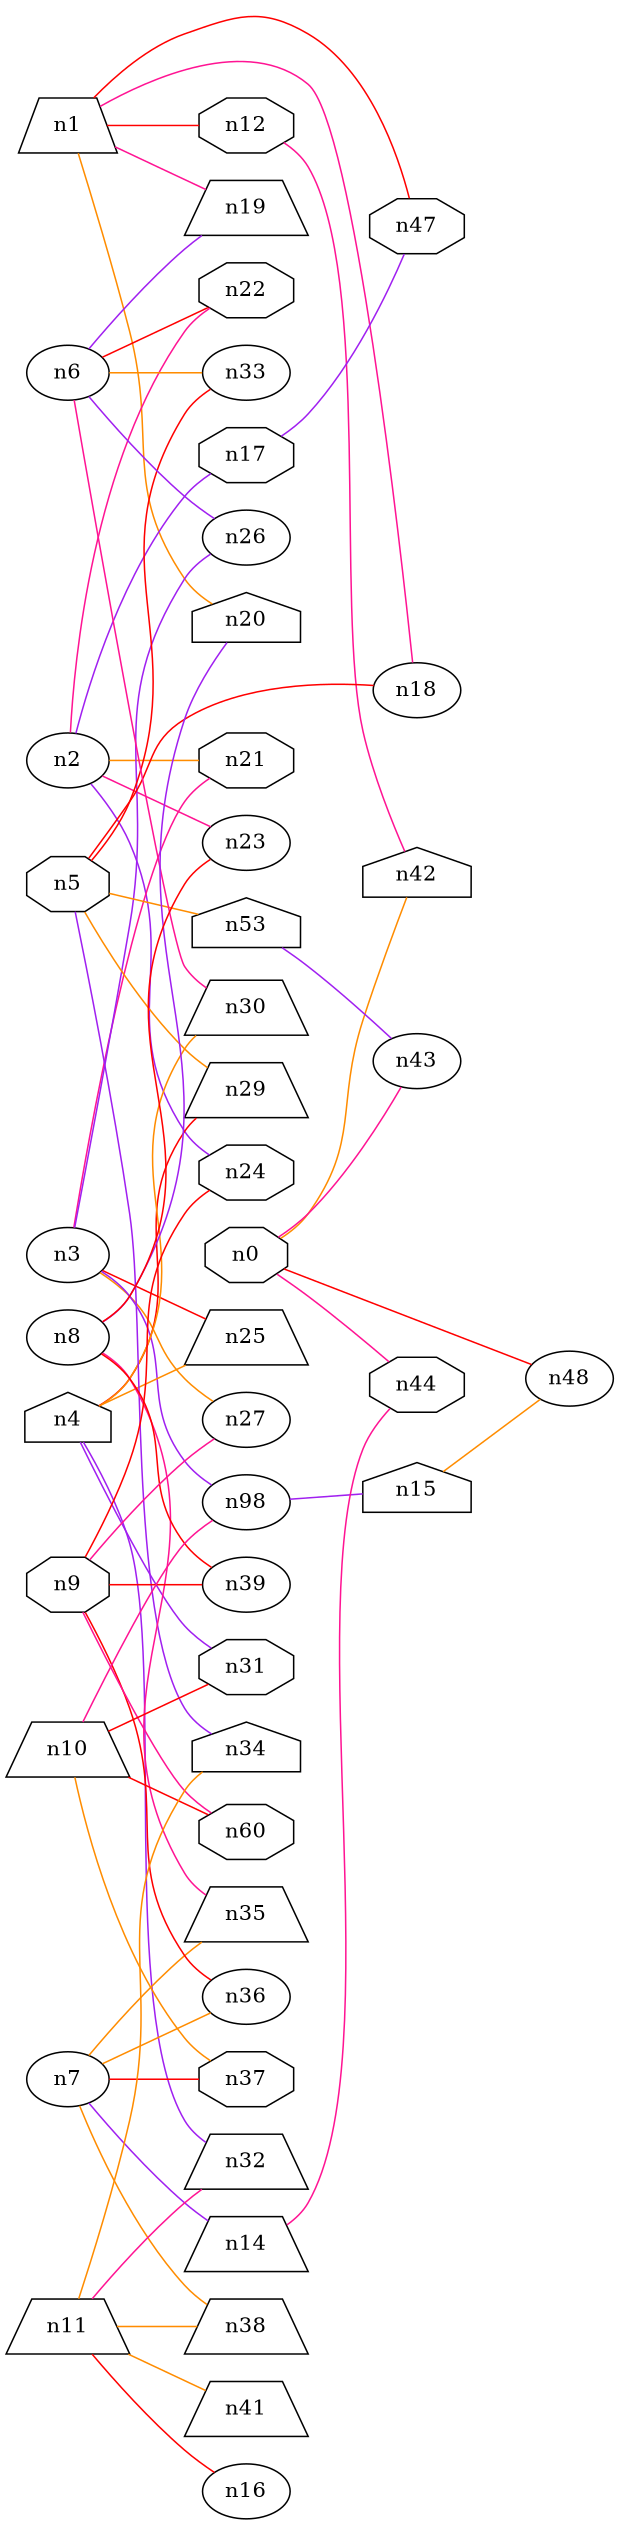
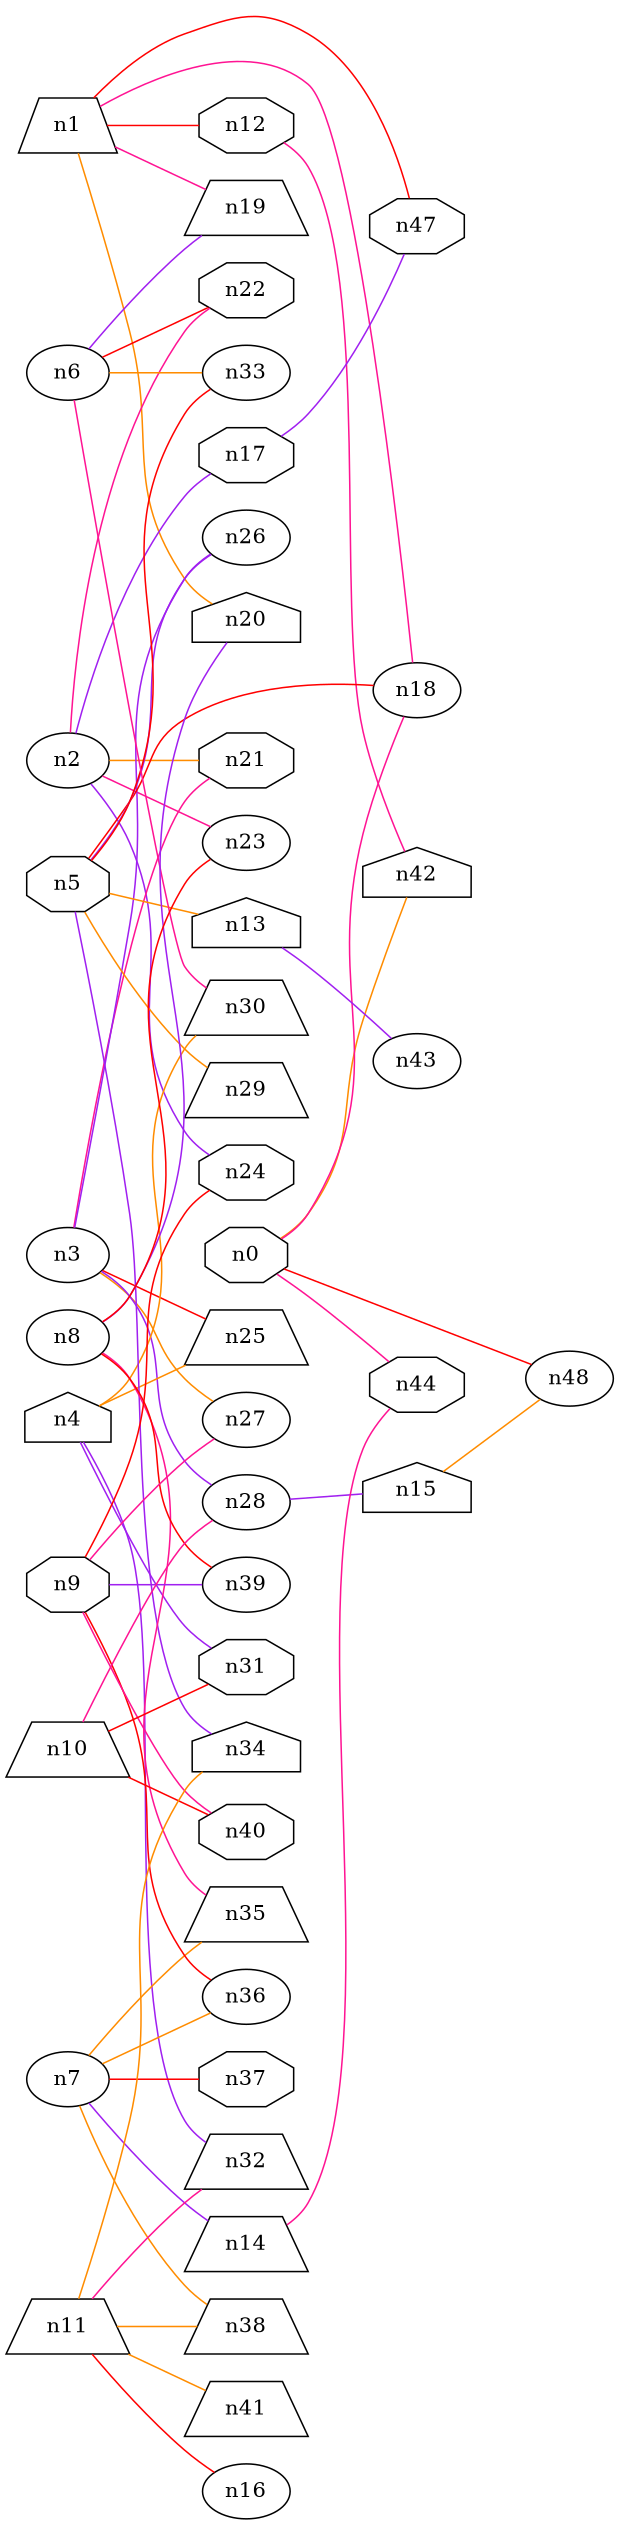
(167, 480) -> (151, 705)
(246, 925) -> (246, 925)
(347, 1169) -> (351, 984)
(158, 1267) -> none
(246, 1502) -> (246, 1502)
(174, 1585) -> (174, 1585)
(246, 1832) -> (246, 1832)
(122, 1930) -> none
